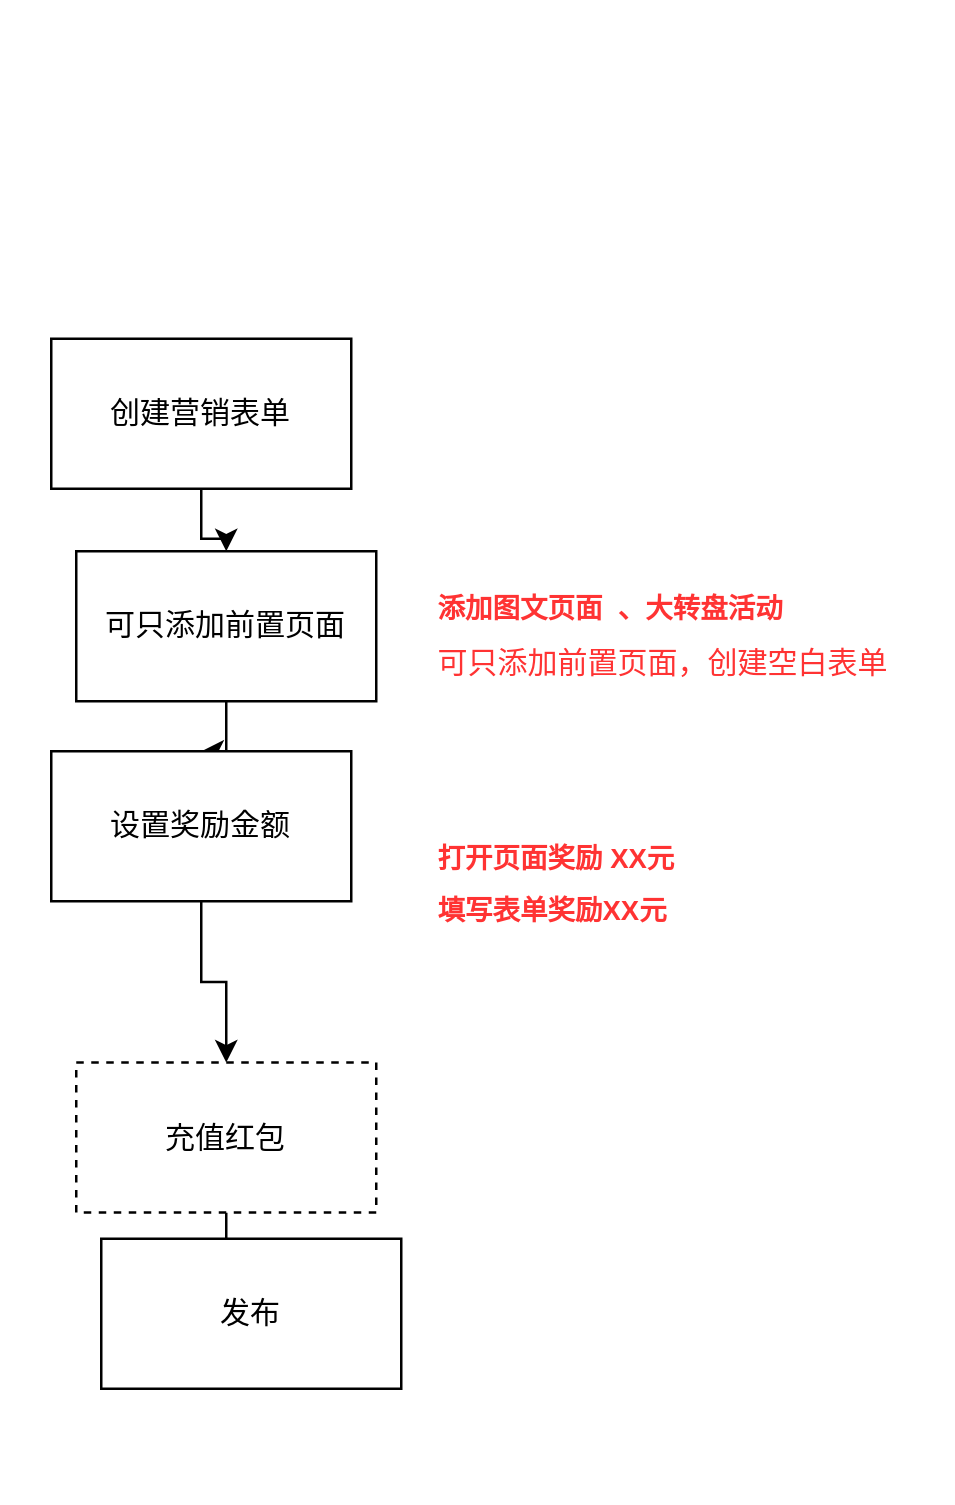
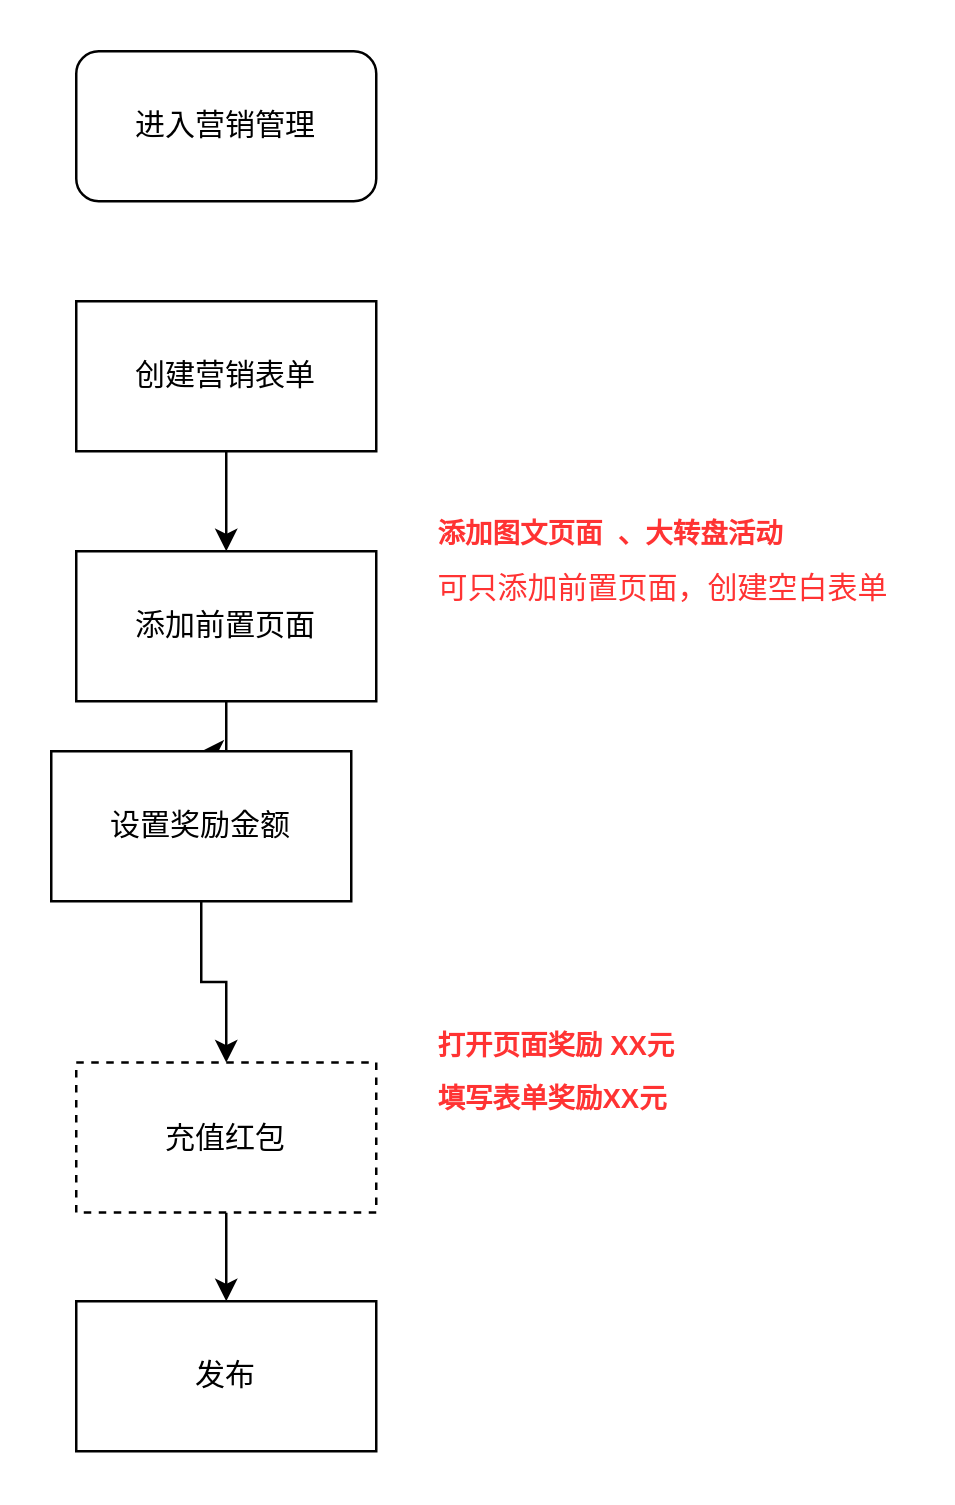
none -> (226, 126)
(201, 414) -> (226, 376)
(226, 626) -> (226, 626)
(664, 651) -> (664, 576)
(664, 901) -> (664, 1089)
(251, 1314) -> (226, 1376)
